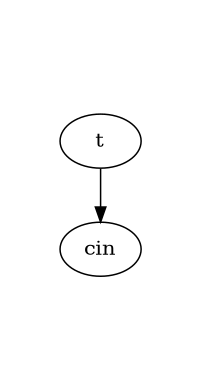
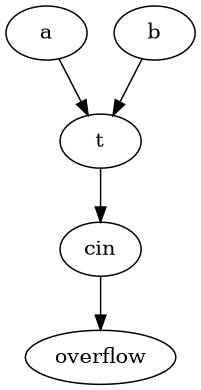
none -> (47, 33)
none -> (155, 33)
none -> (101, 357)
